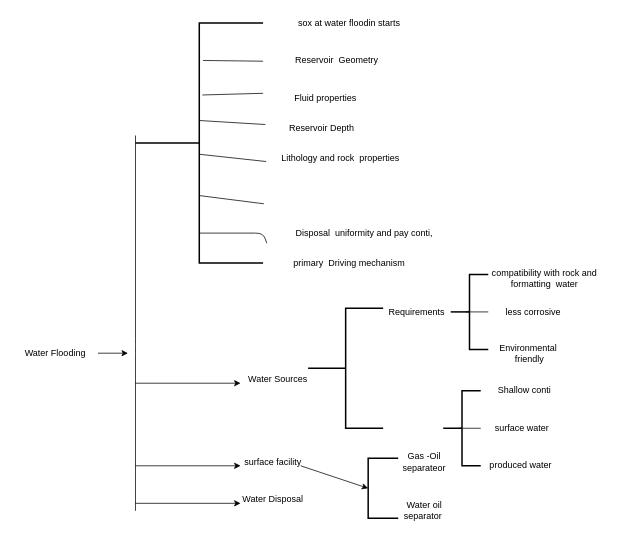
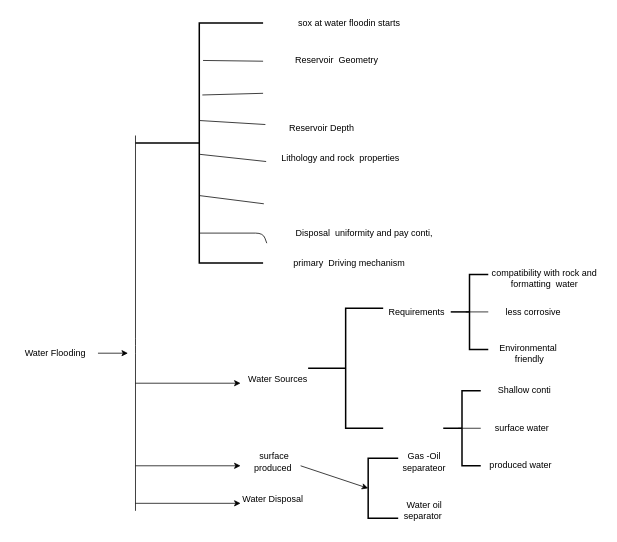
(327, 98) -> none
(274, 462) -> (274, 462)
